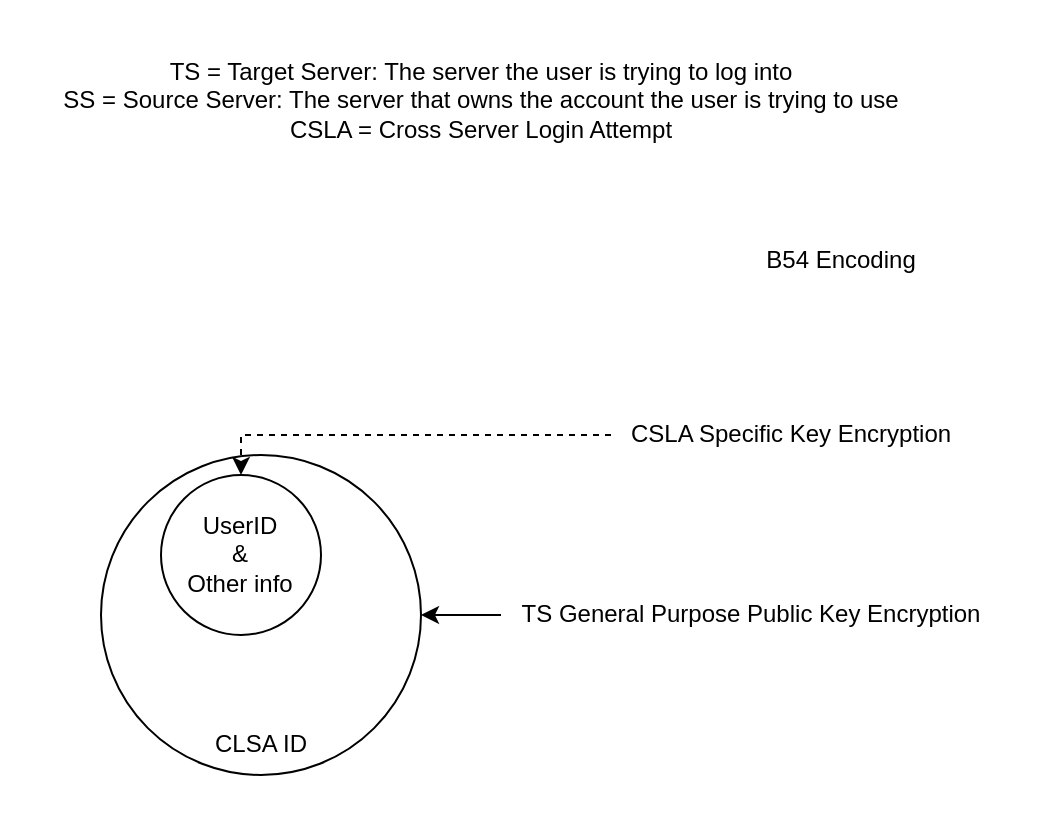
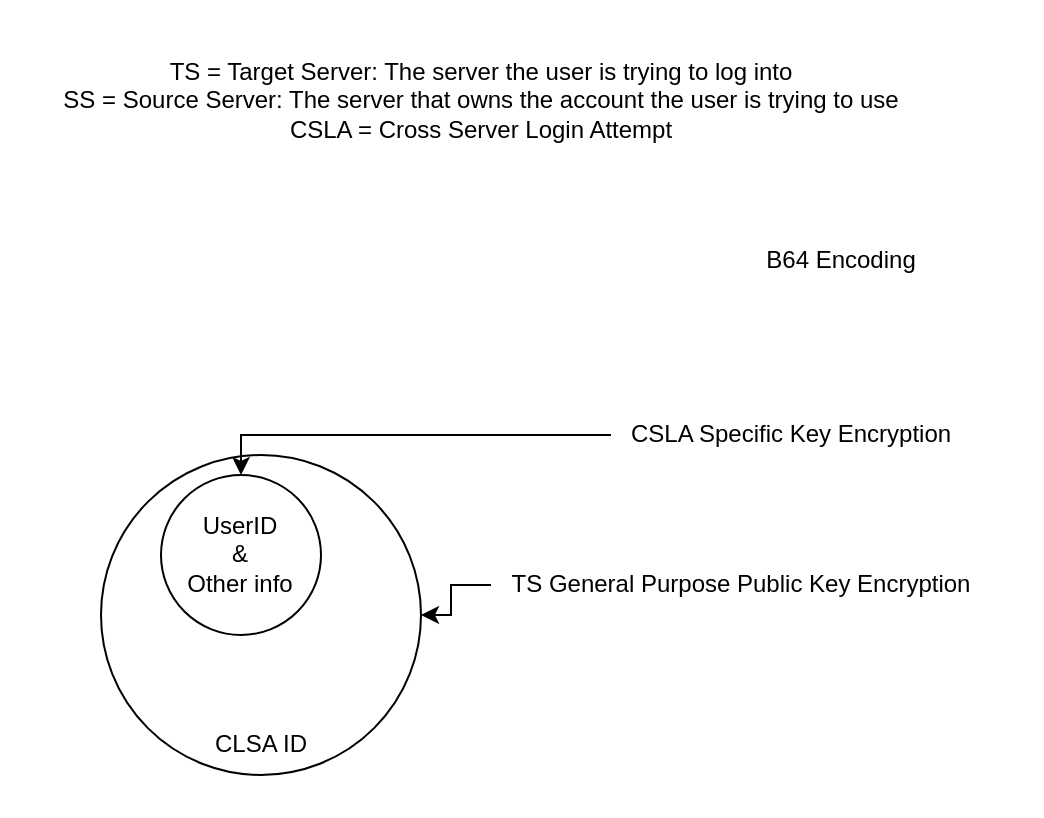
(842, 261) -> (842, 261)
(410, 435) -> (410, 435)
(751, 615) -> (741, 585)
